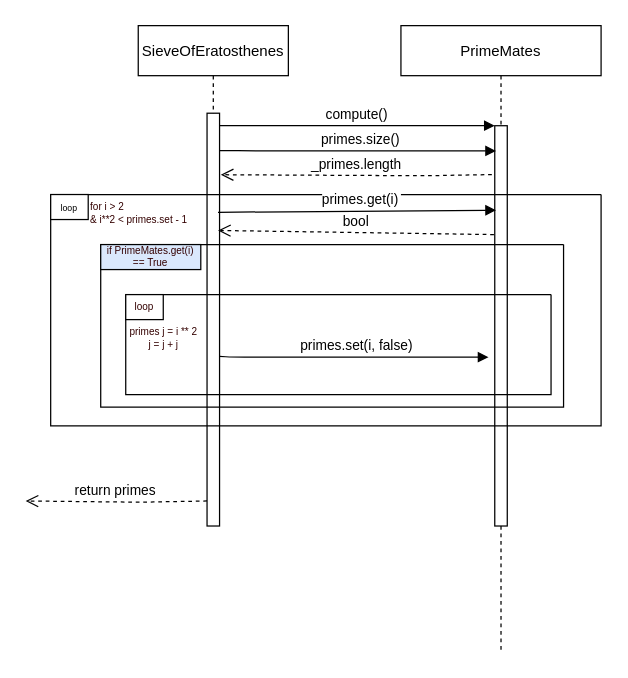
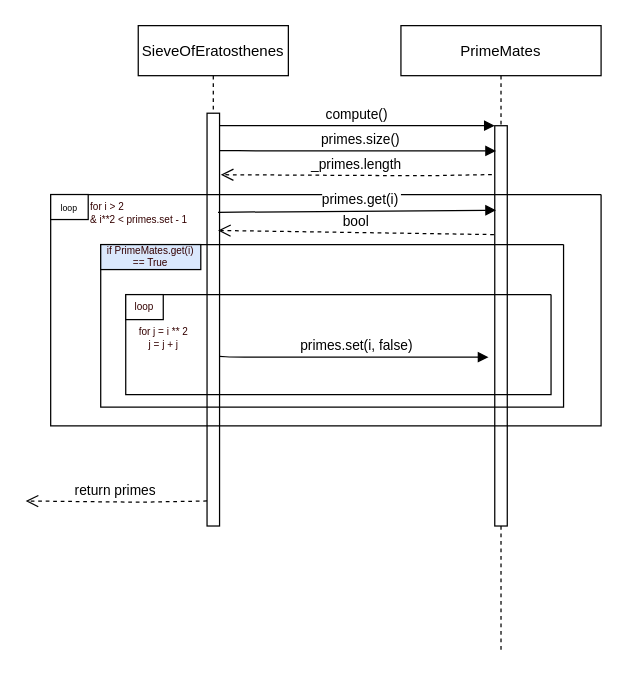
(164, 338) -> (164, 338)
